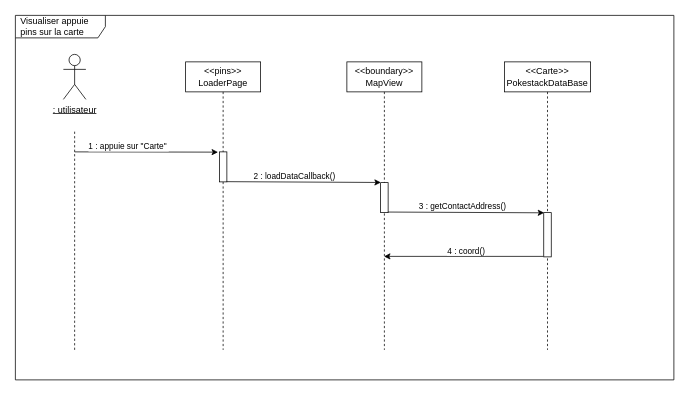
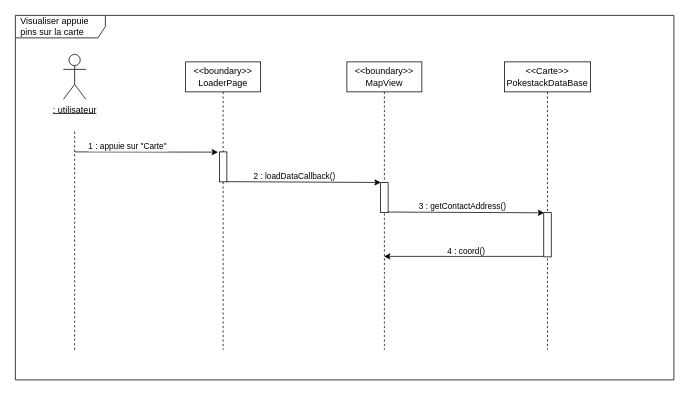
(223, 77) -> (223, 77)
